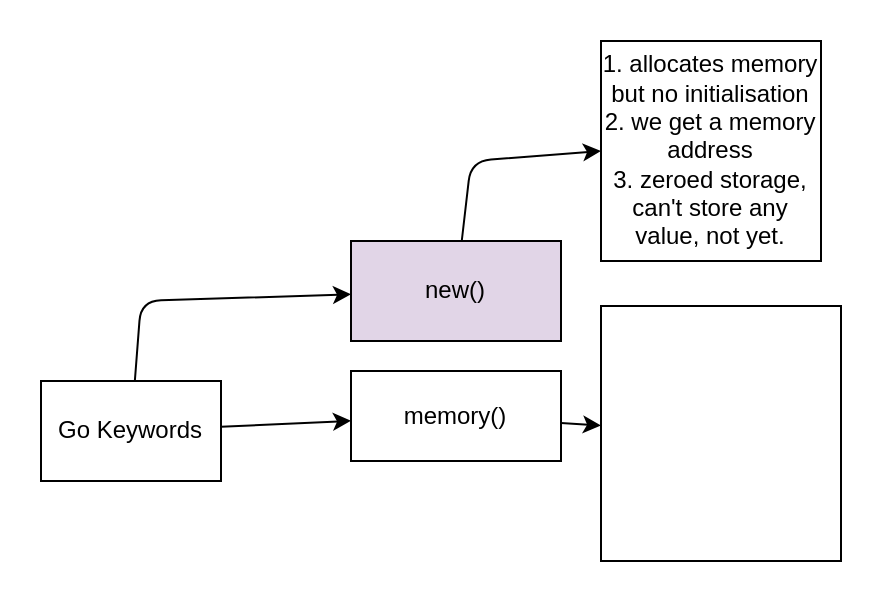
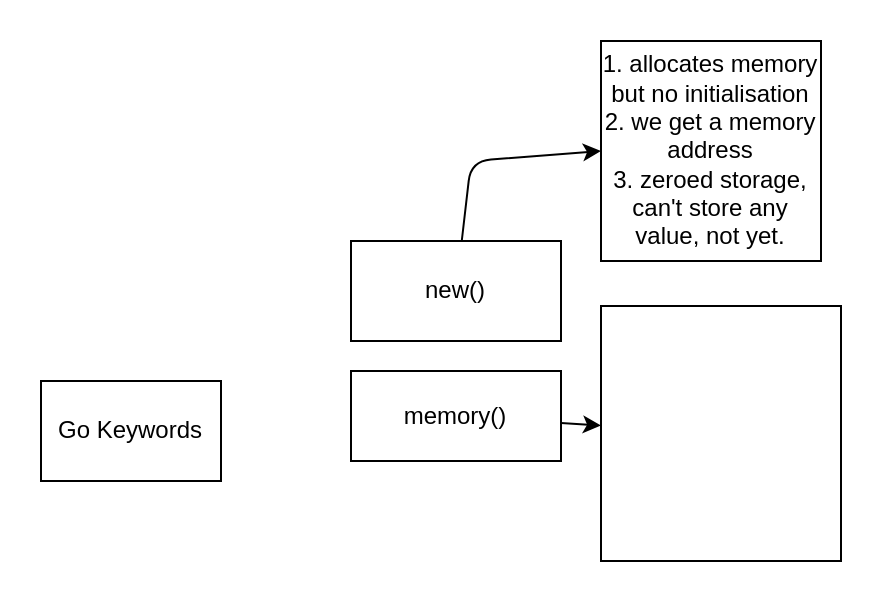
(456, 291) -> (456, 291)
(205, 299) -> none
(279, 424) -> none
